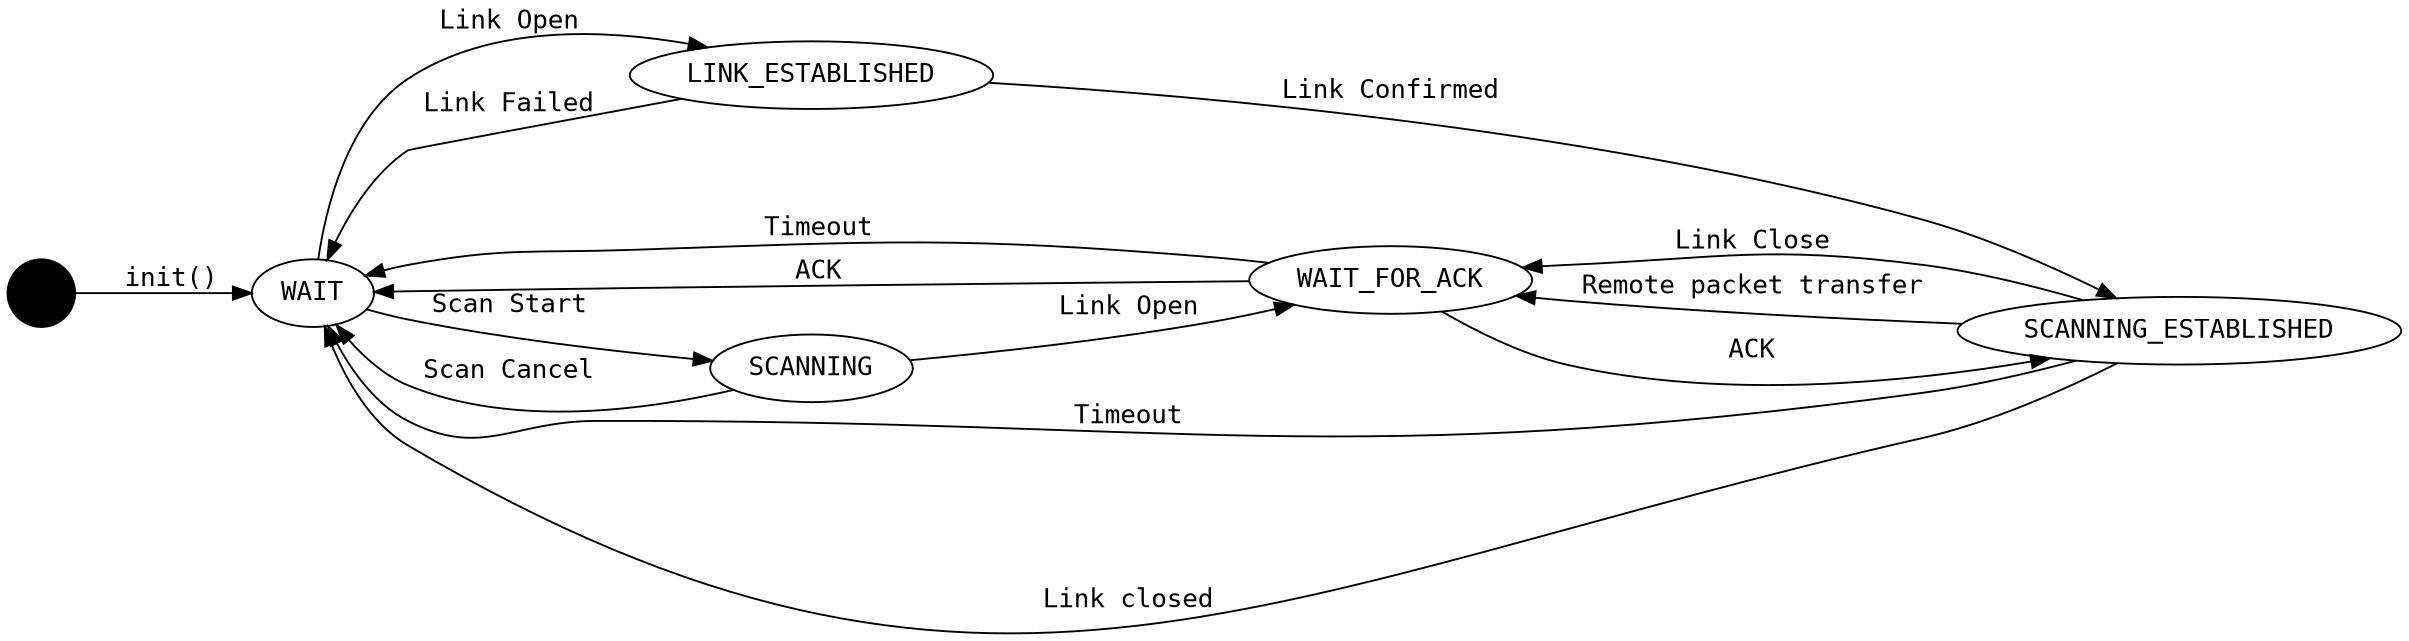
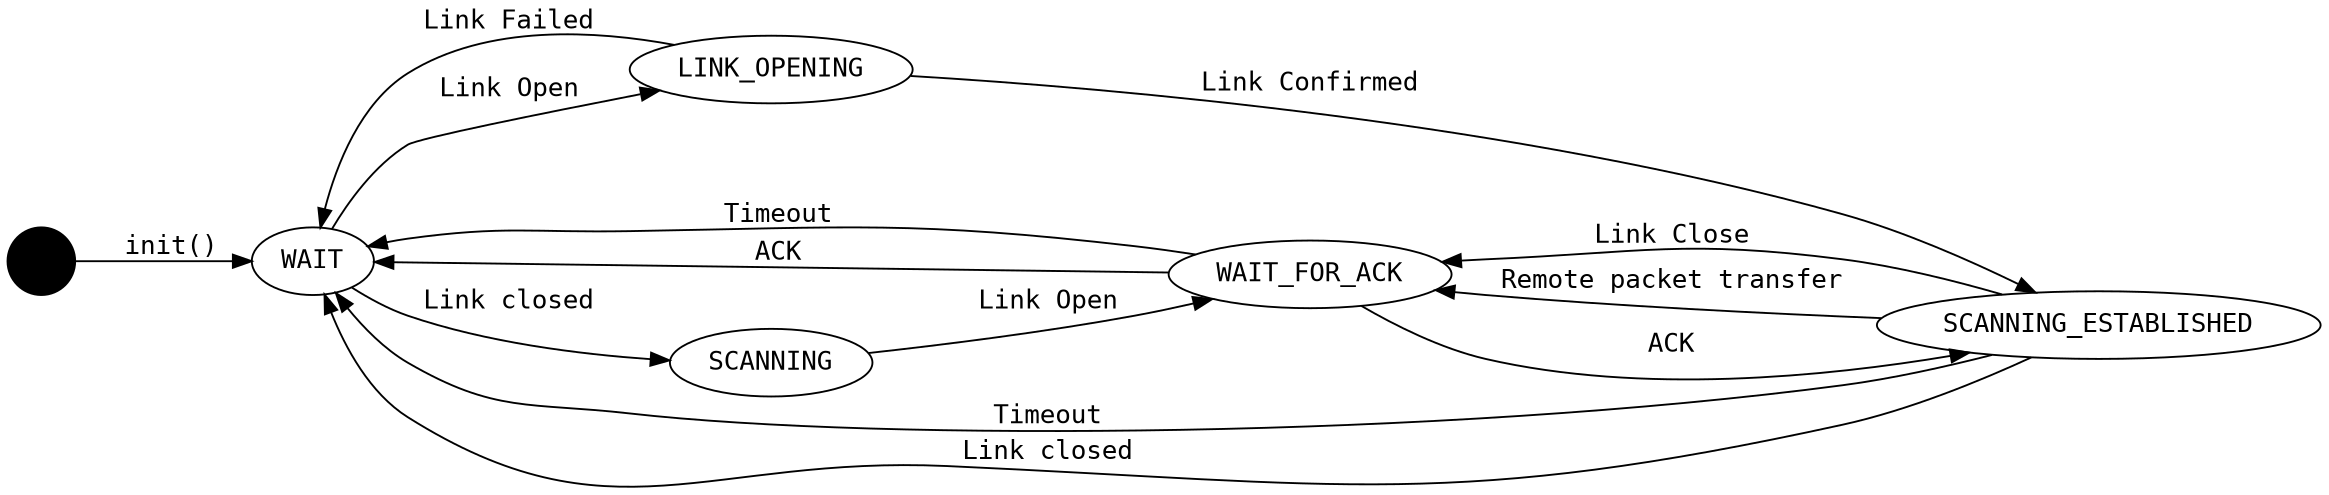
(811, 75) -> (771, 70)
(502, 305) -> (502, 302)
(532, 411) -> none
